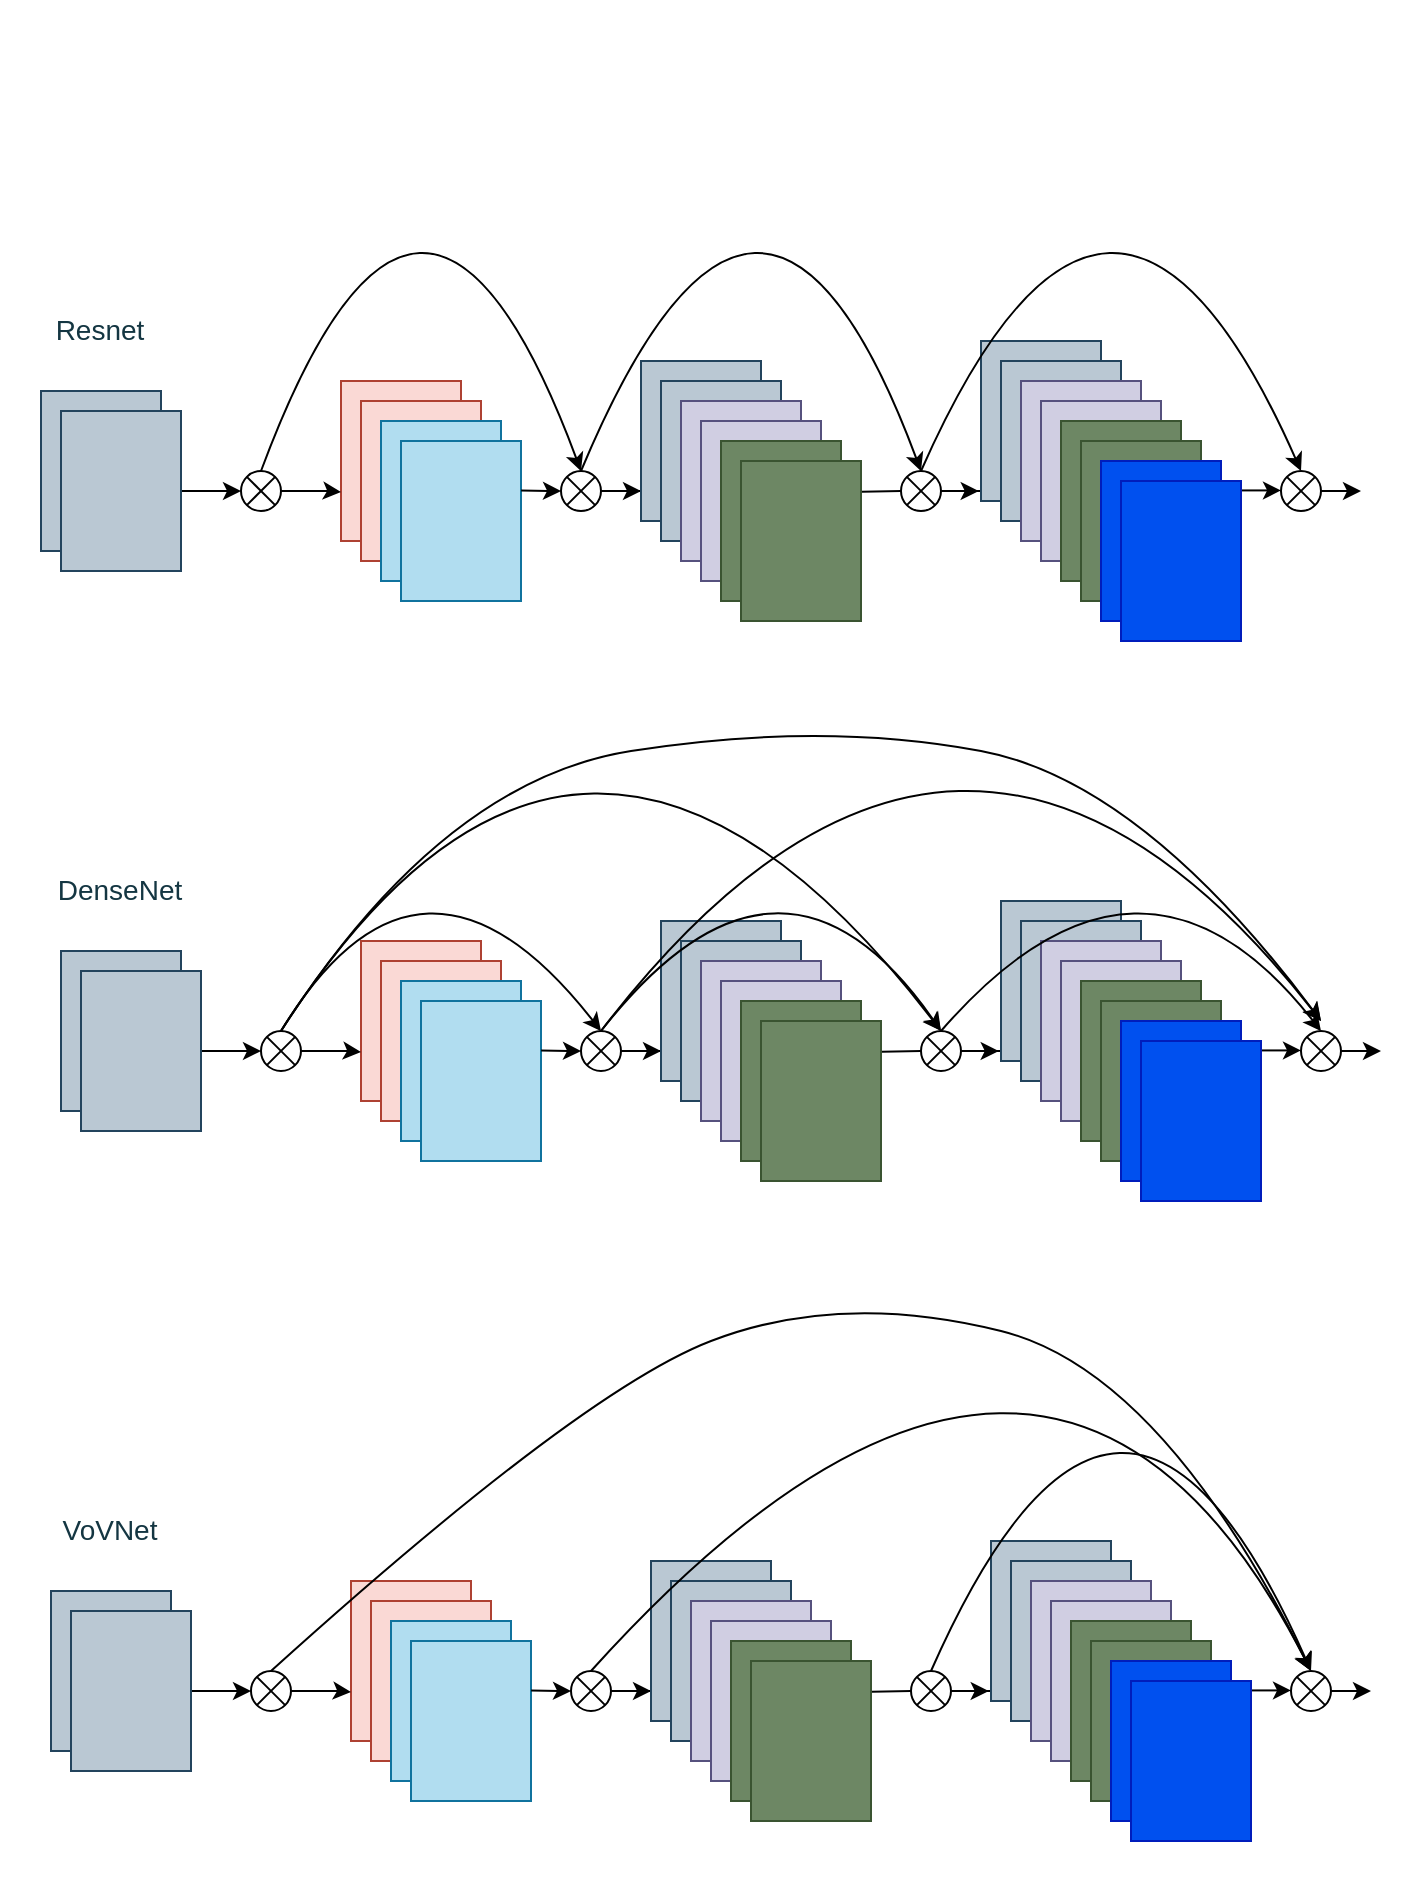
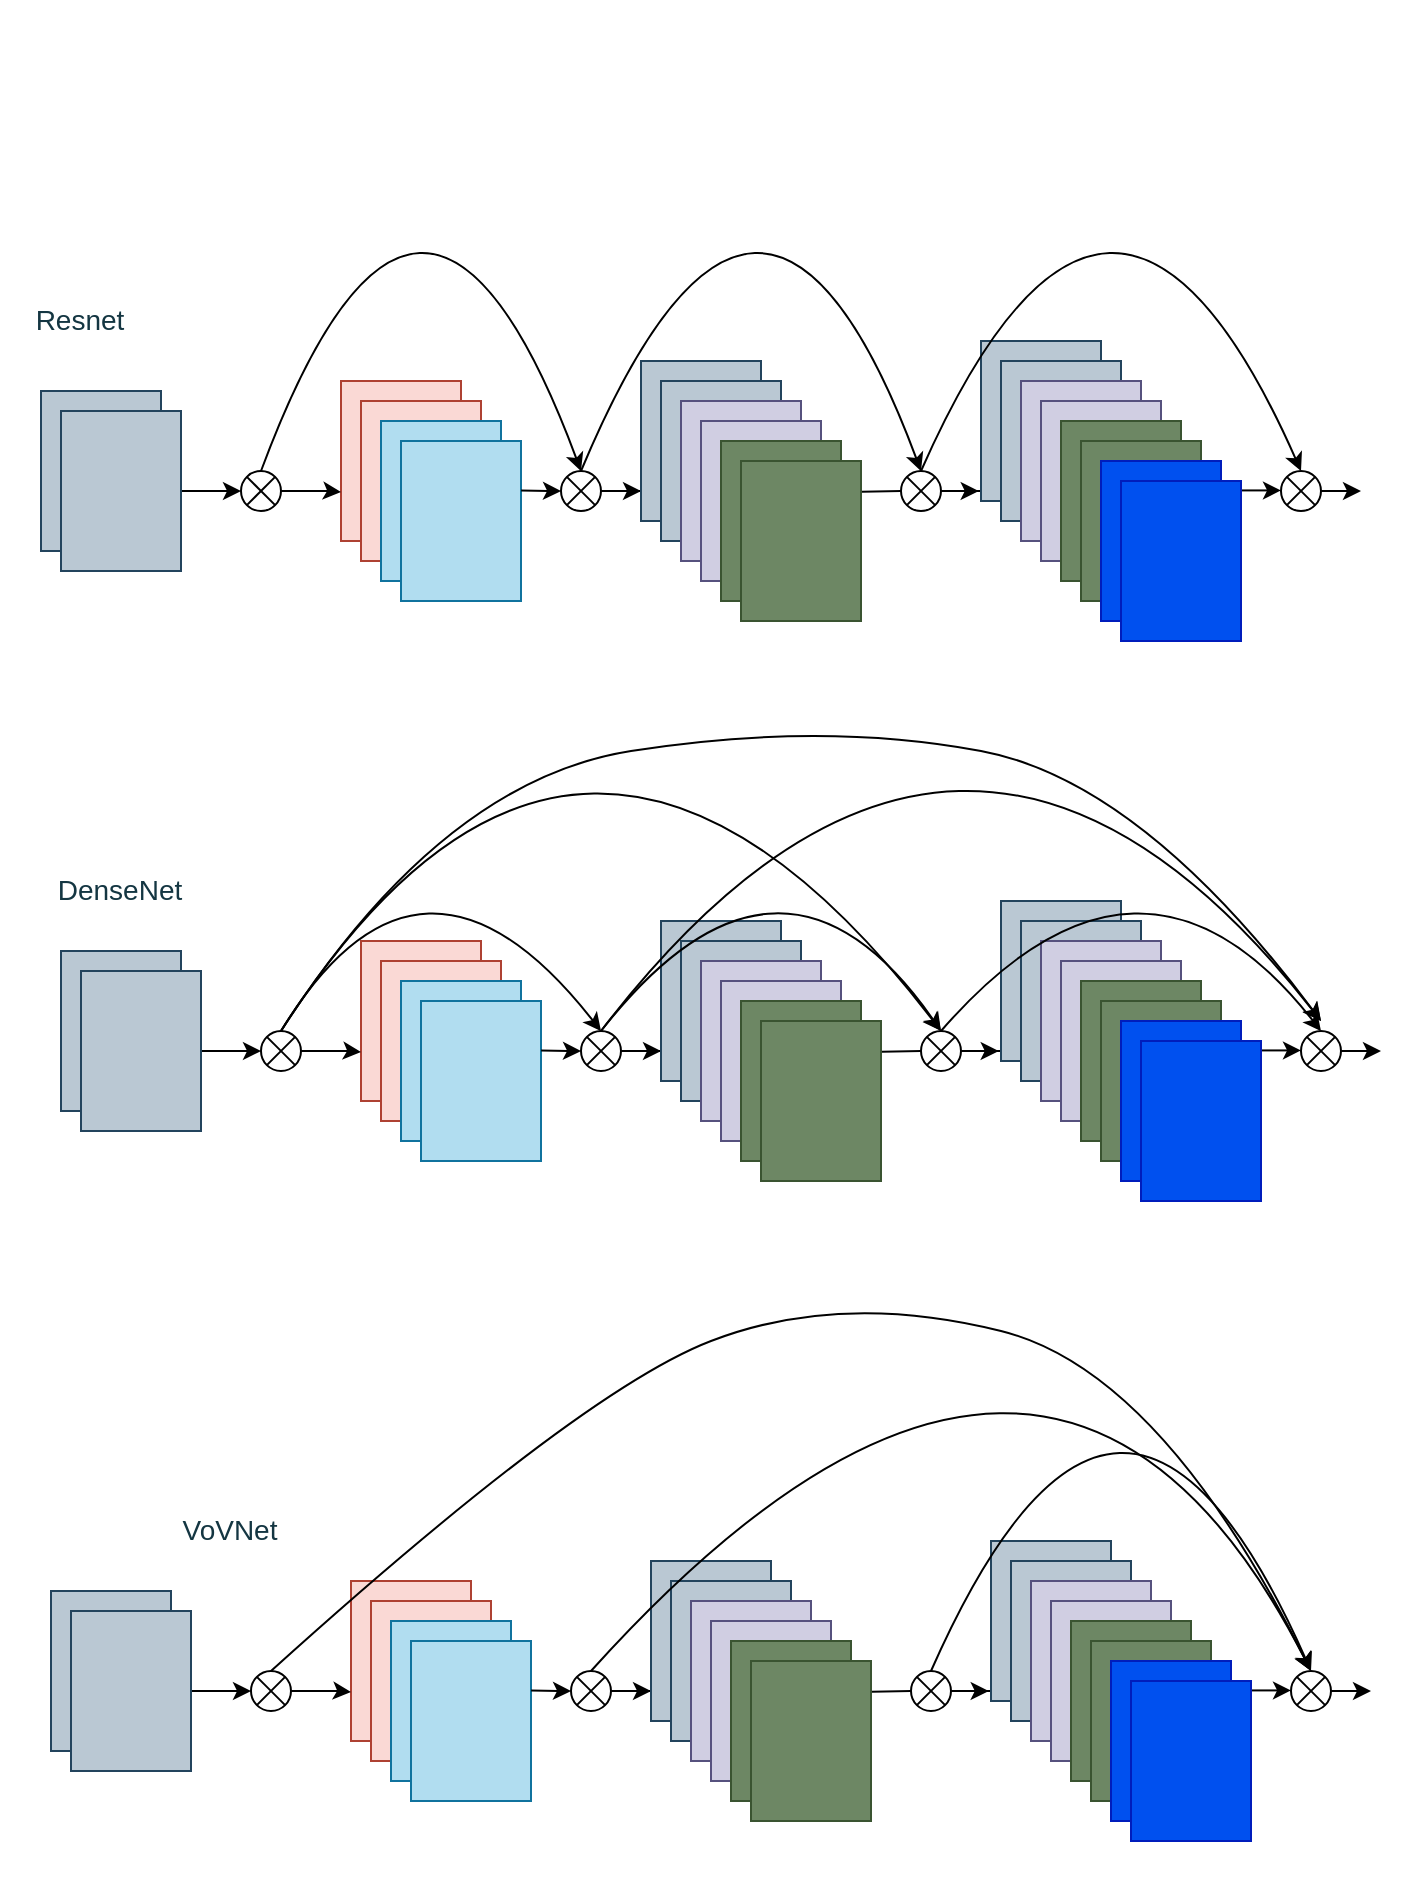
(101, 331) -> (81, 321)
(111, 1531) -> (231, 1531)
